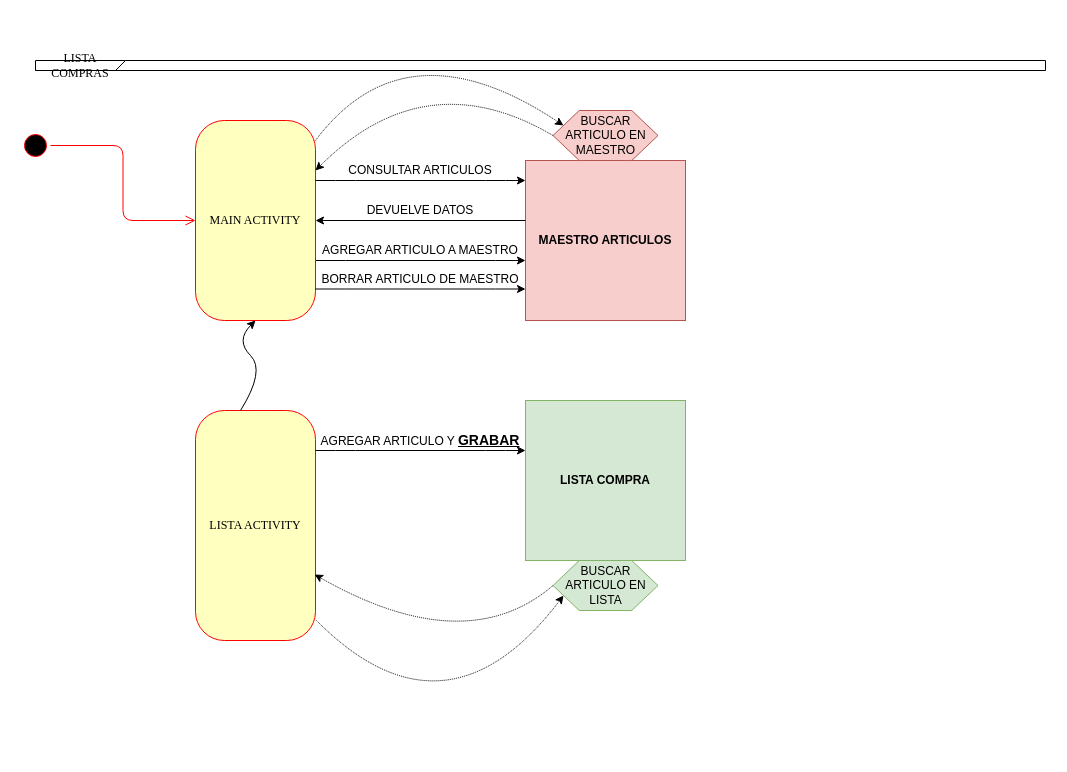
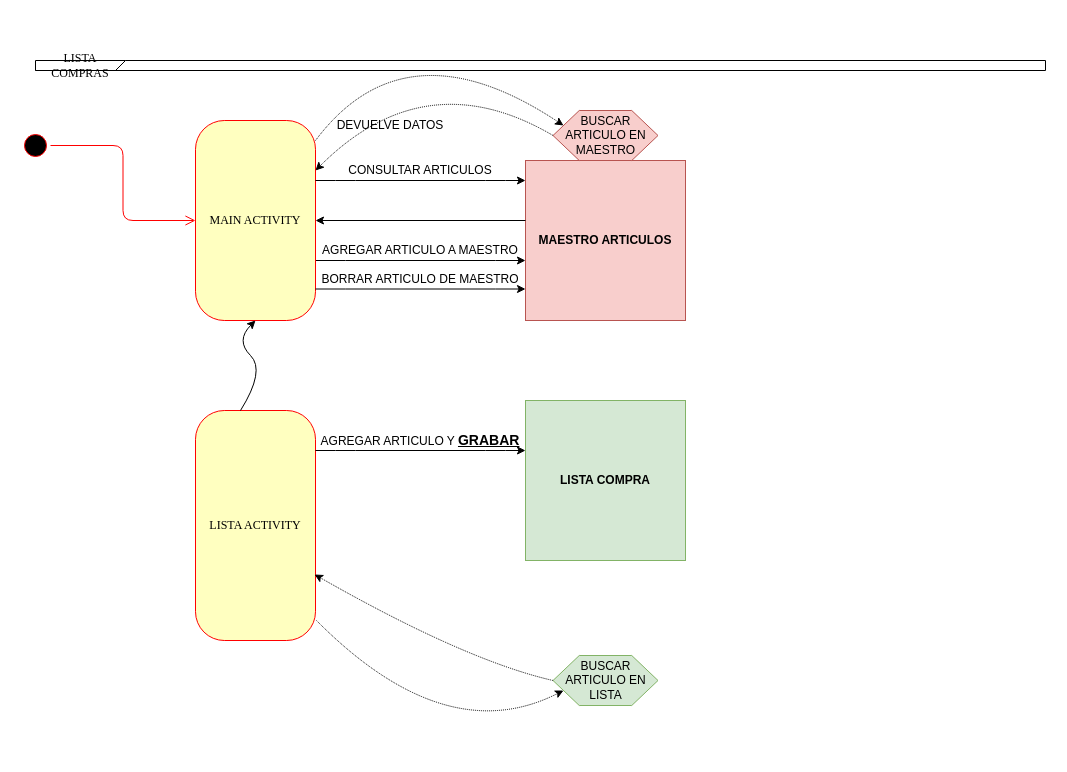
(421, 211) -> (391, 126)
(606, 586) -> (606, 681)
